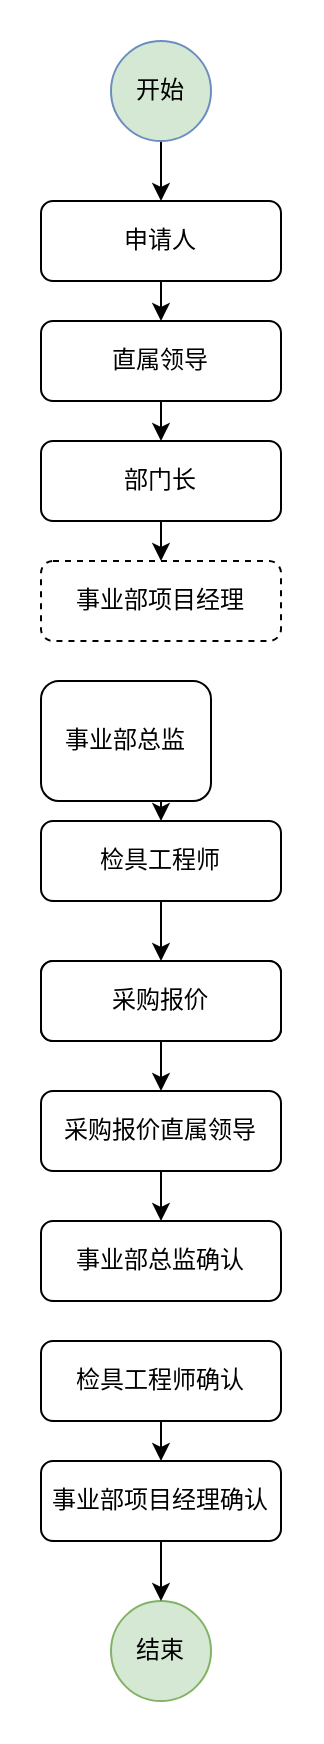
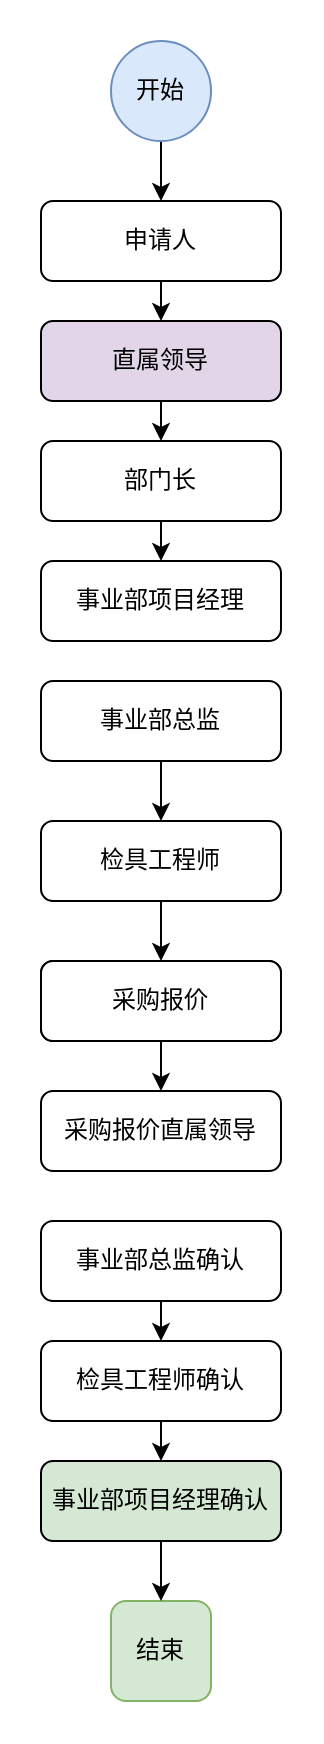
(161, 91) -> (161, 91)
(161, 361) -> (161, 361)
(161, 601) -> (161, 601)
(126, 741) -> (161, 721)
(161, 1189) -> none
none -> (161, 1314)
(161, 1501) -> (161, 1501)
(161, 1651) -> (161, 1651)
